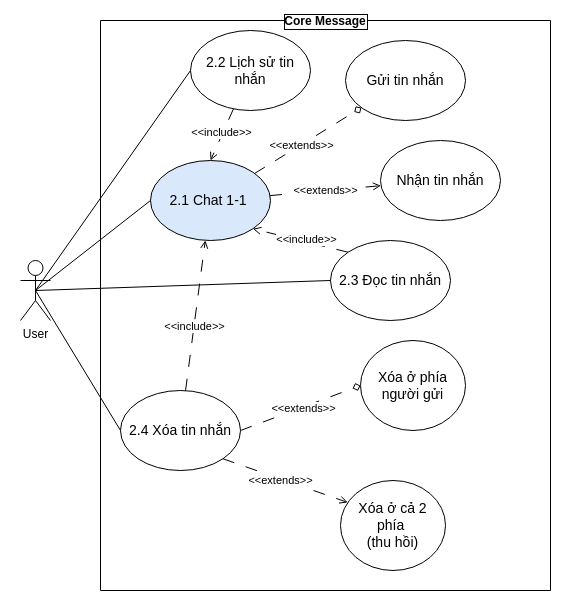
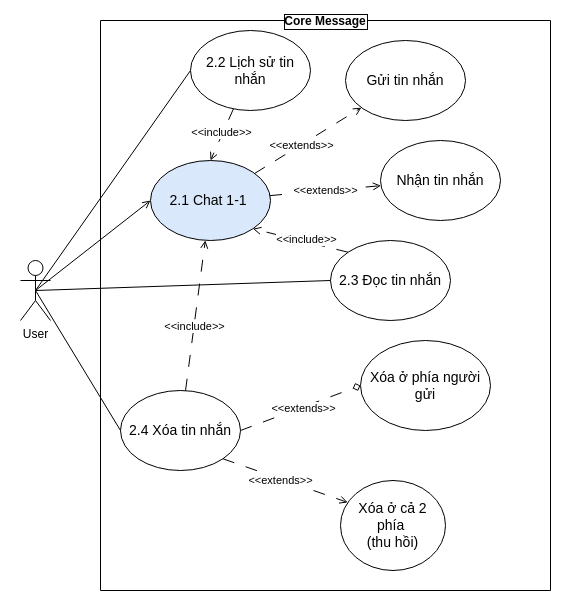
(353, 113) -> (356, 111)
(147, 203) -> (146, 204)
(413, 386) -> (426, 386)
